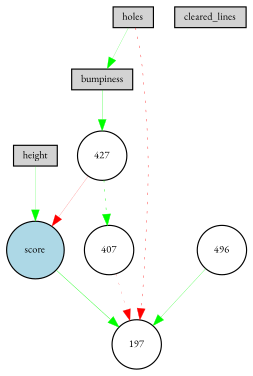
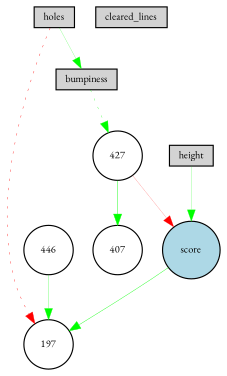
(102, 105) -> (97, 106)
(105, 197) -> (118, 197)
(222, 250) -> (49, 250)
(121, 292) -> none
